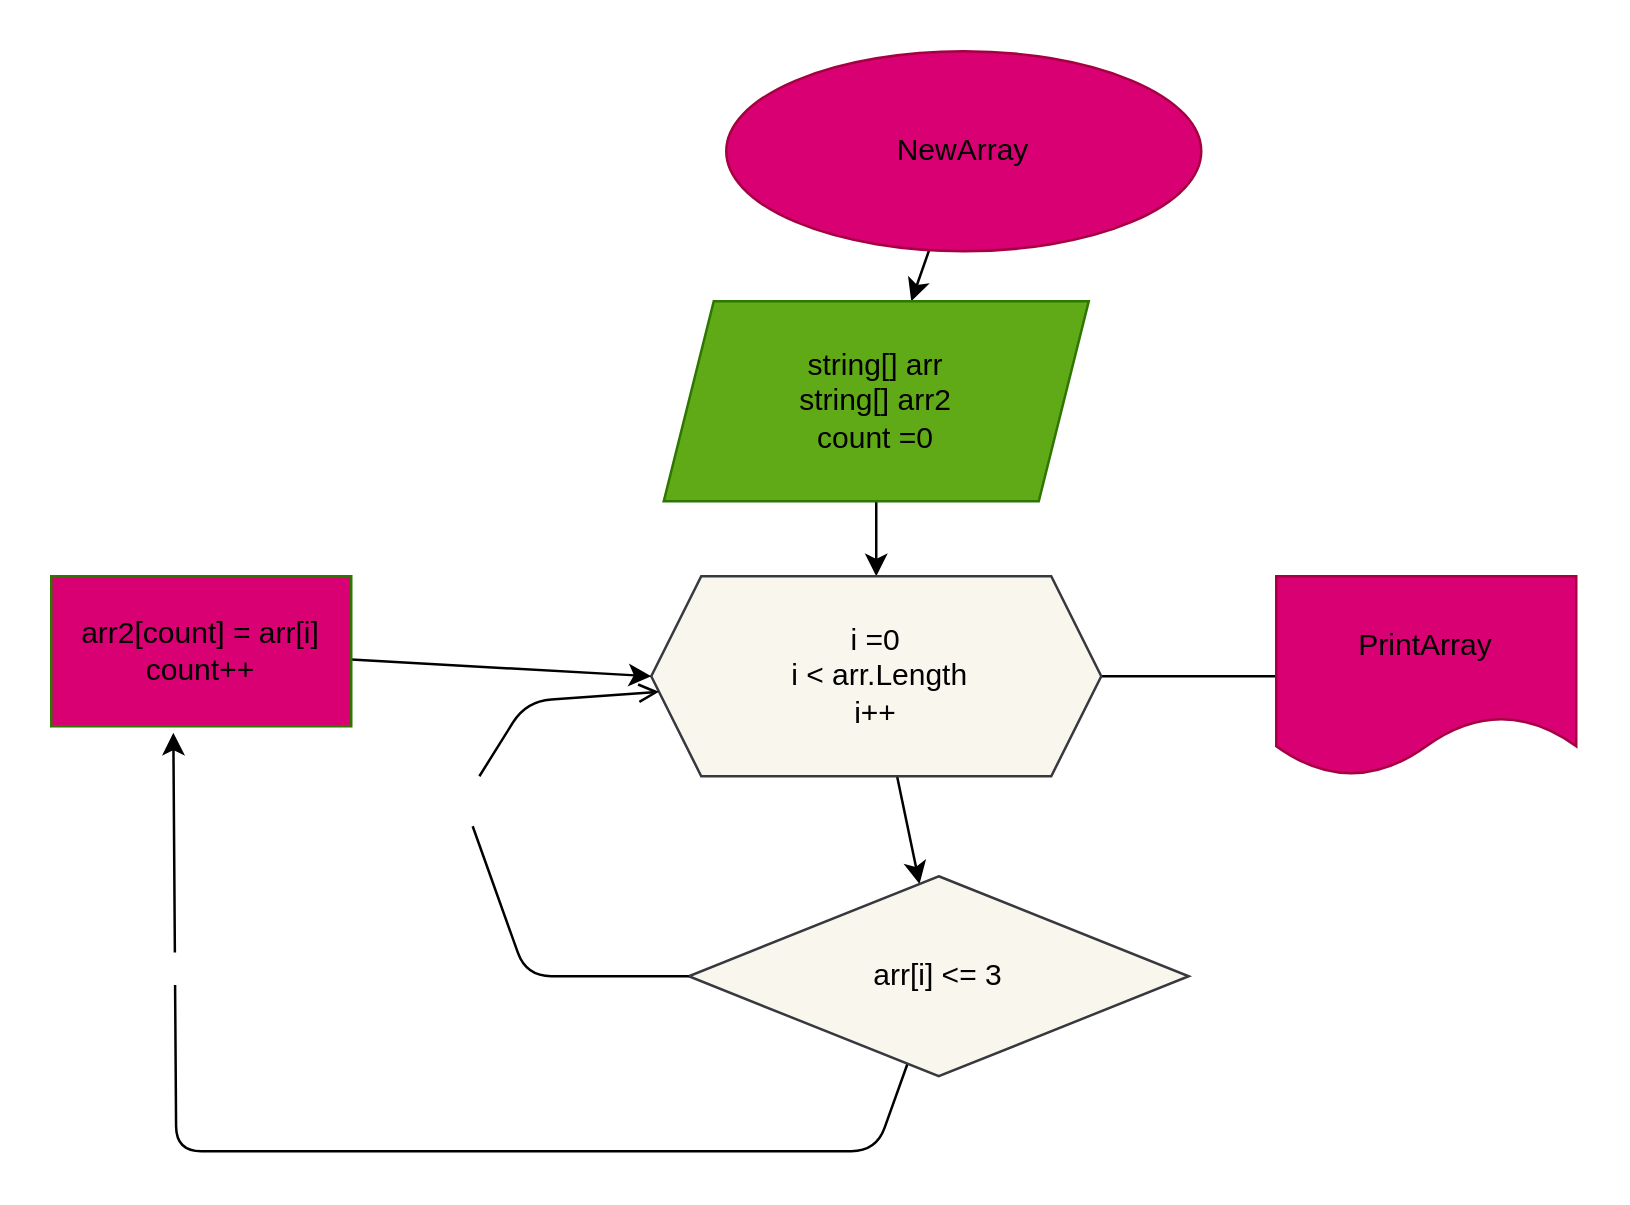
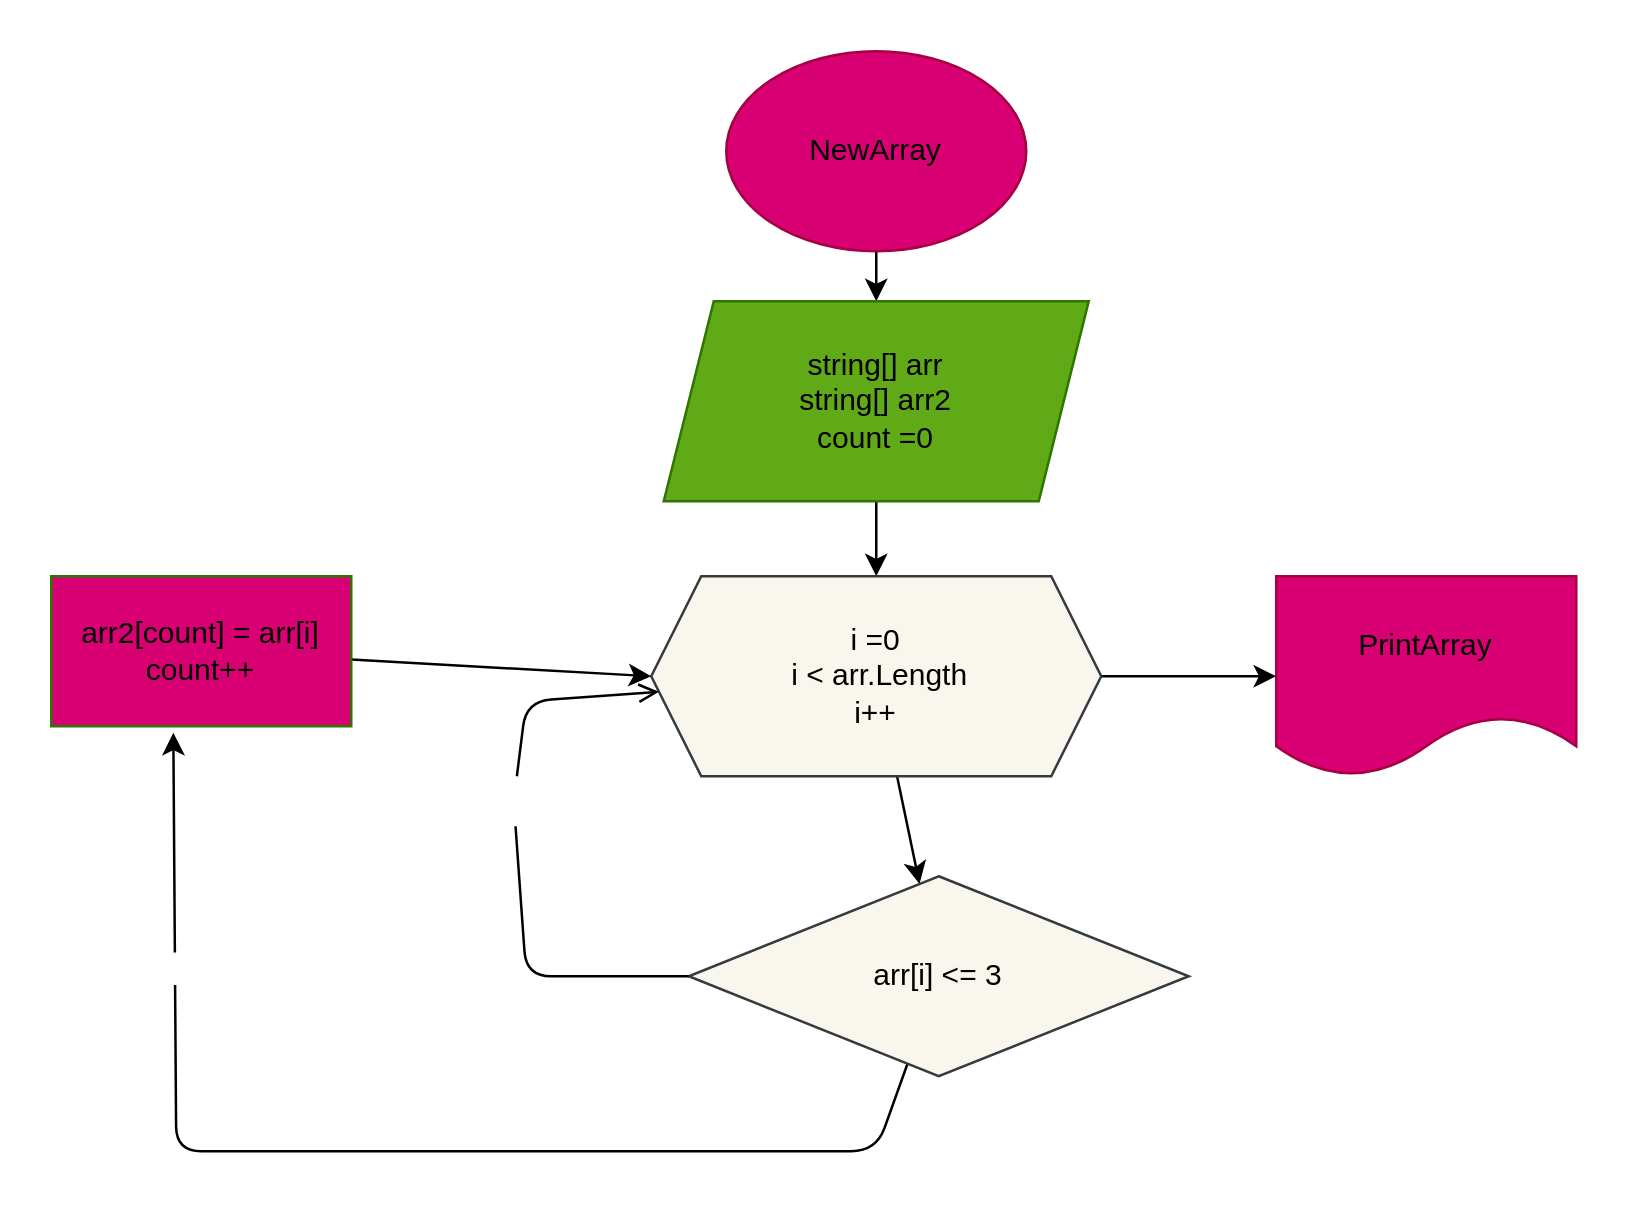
(964, 151) -> (876, 151)
(1265, 676) -> (1258, 676)
(464, 801) -> (514, 801)
